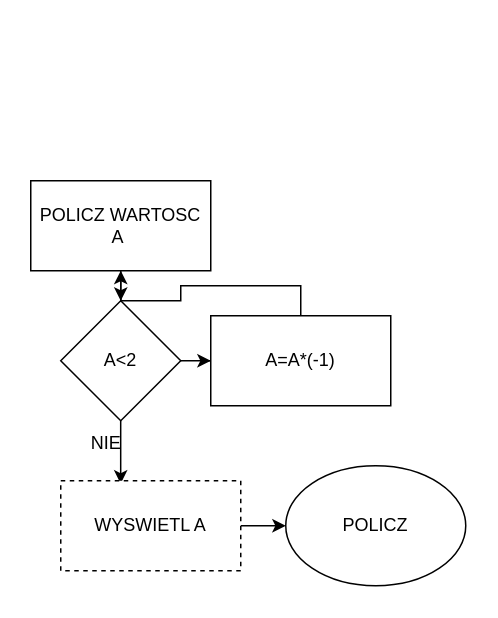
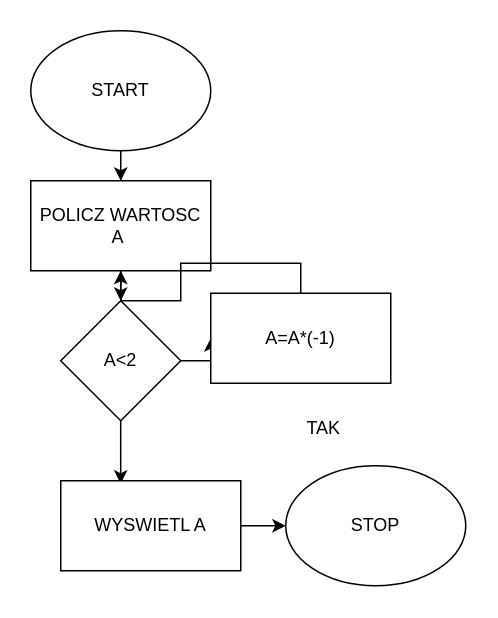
none -> (121, 91)
none -> (121, 171)
(301, 361) -> (301, 338)
none -> (323, 428)
(106, 443) -> none
(151, 526) -> (151, 526)
(376, 526) -> (376, 526)
